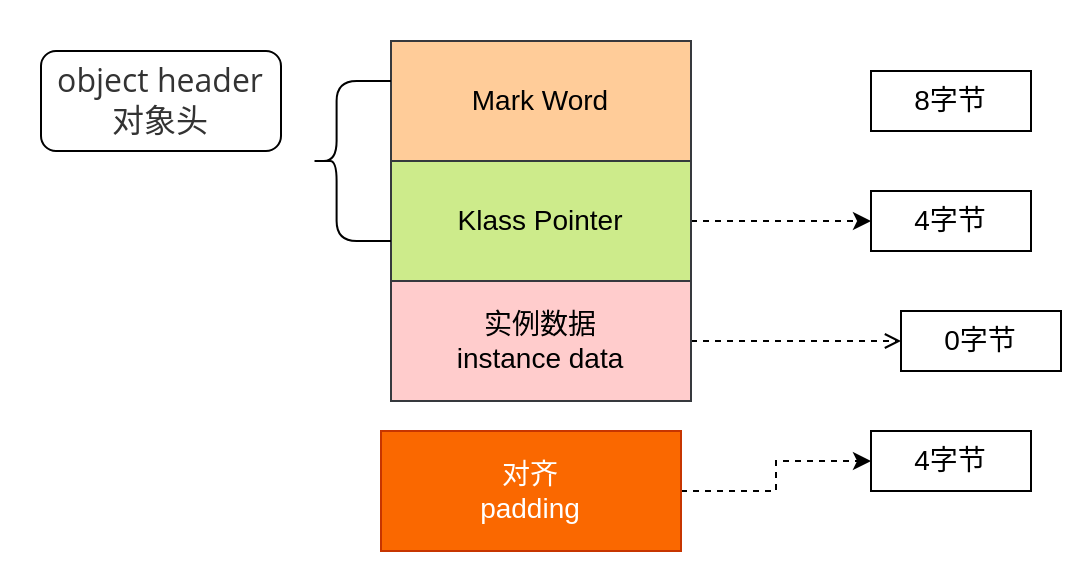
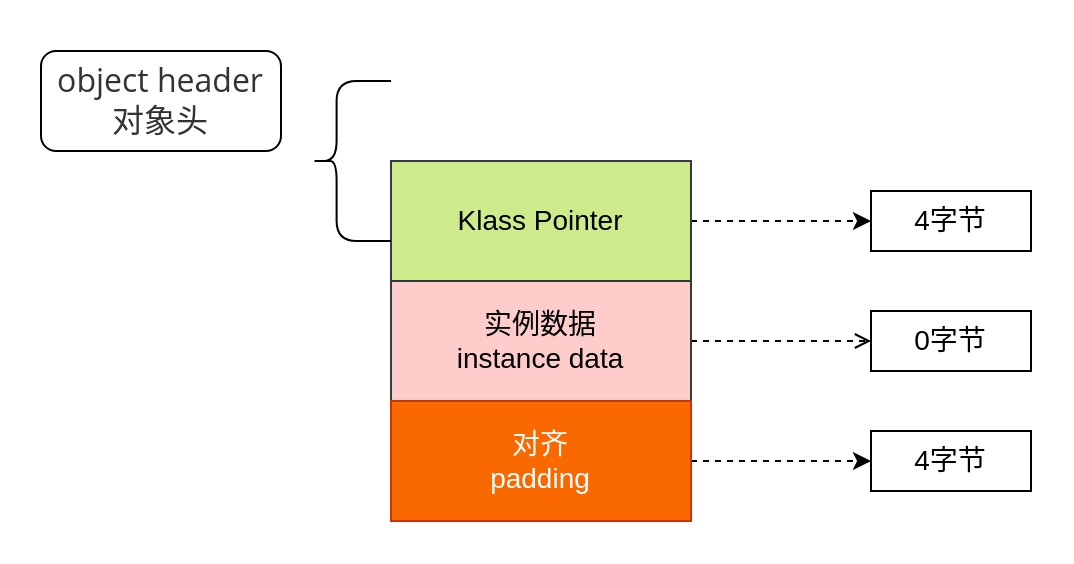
(541, 101) -> none
(951, 101) -> none
(981, 341) -> (951, 341)
(531, 491) -> (541, 461)
